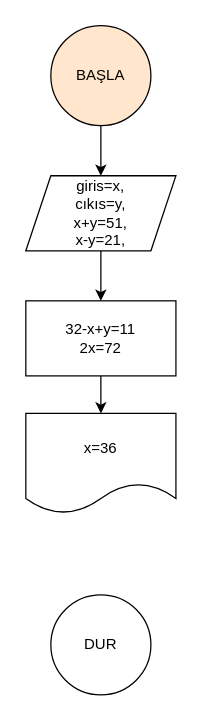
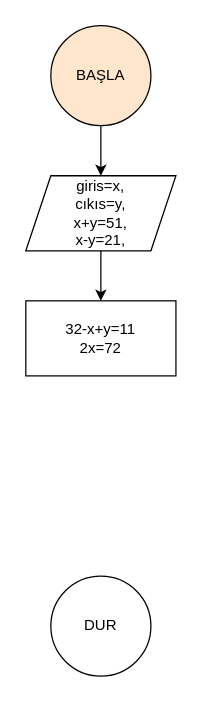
(101, 399) -> none
(101, 463) -> none
(101, 644) -> (101, 626)
